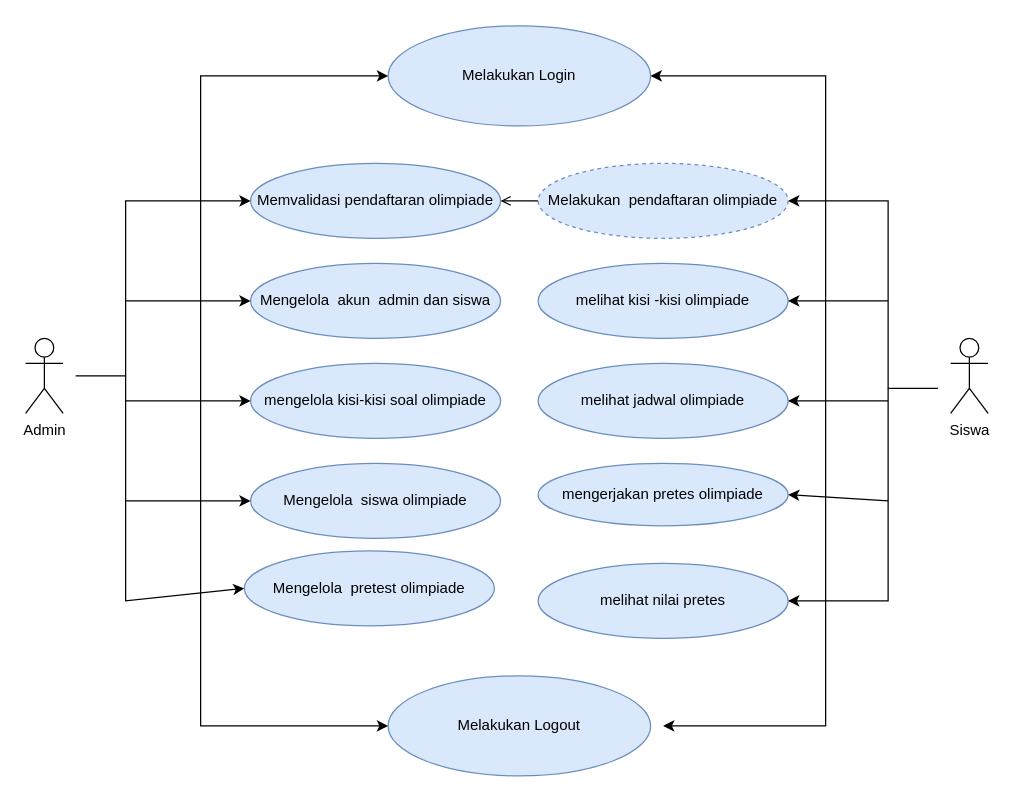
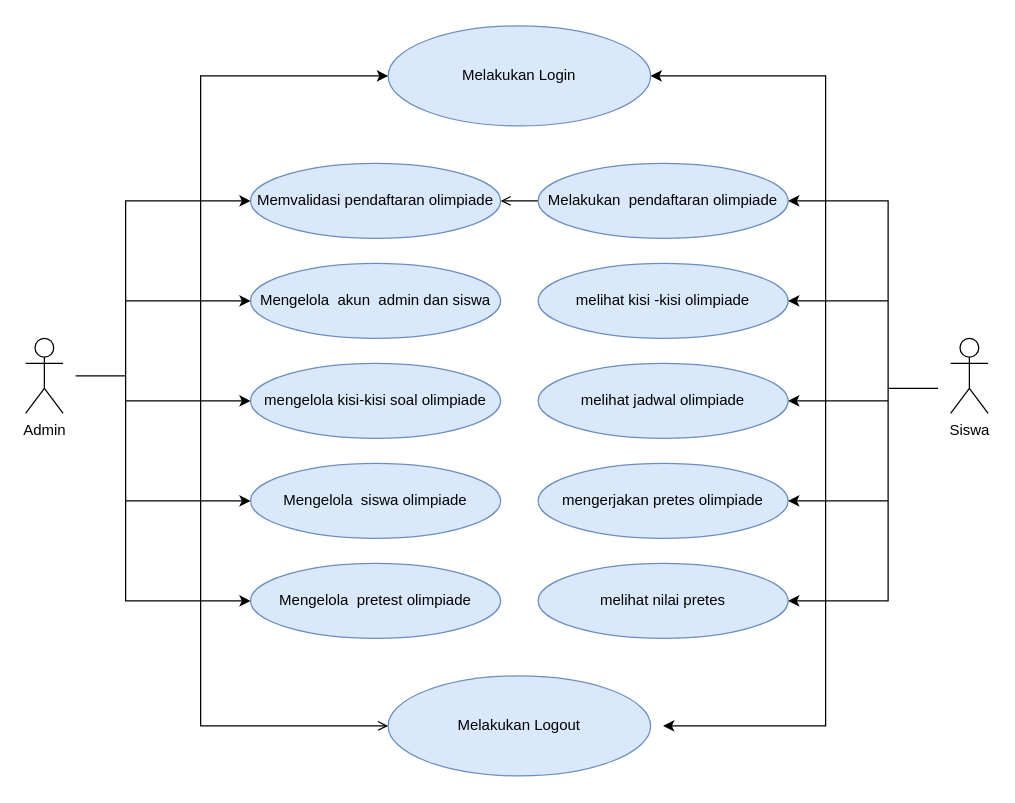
(663, 201) -> (663, 201)
(663, 494) -> (663, 501)
(369, 588) -> (376, 601)
(378, 726) -> (380, 726)
